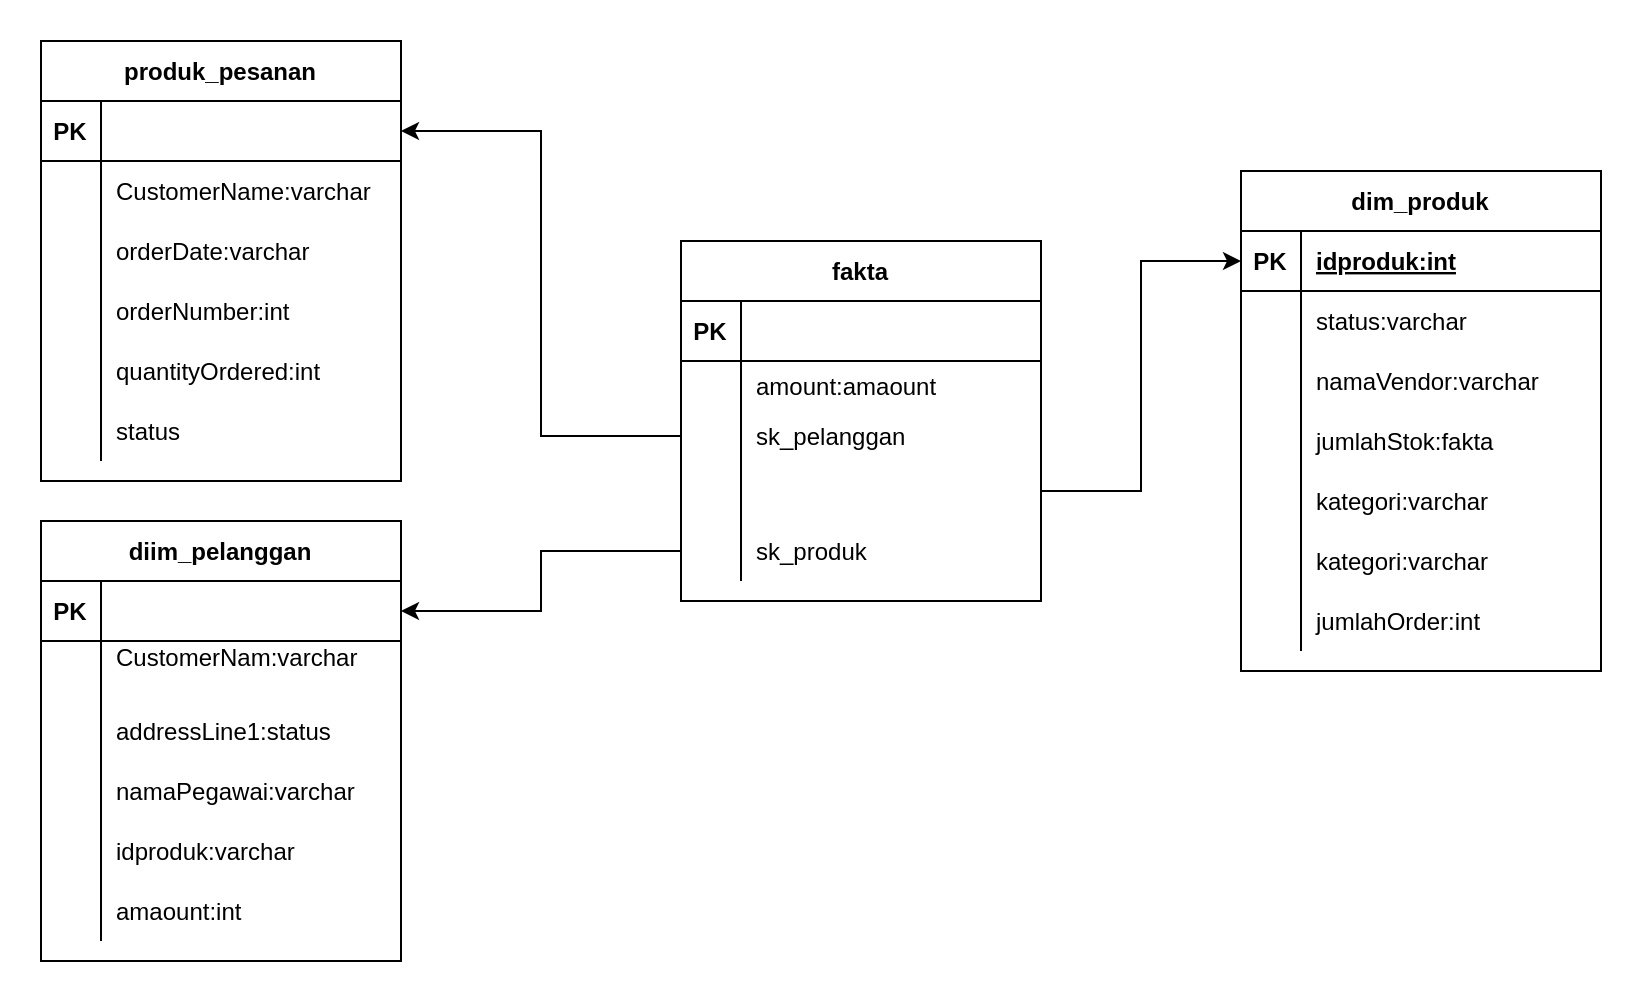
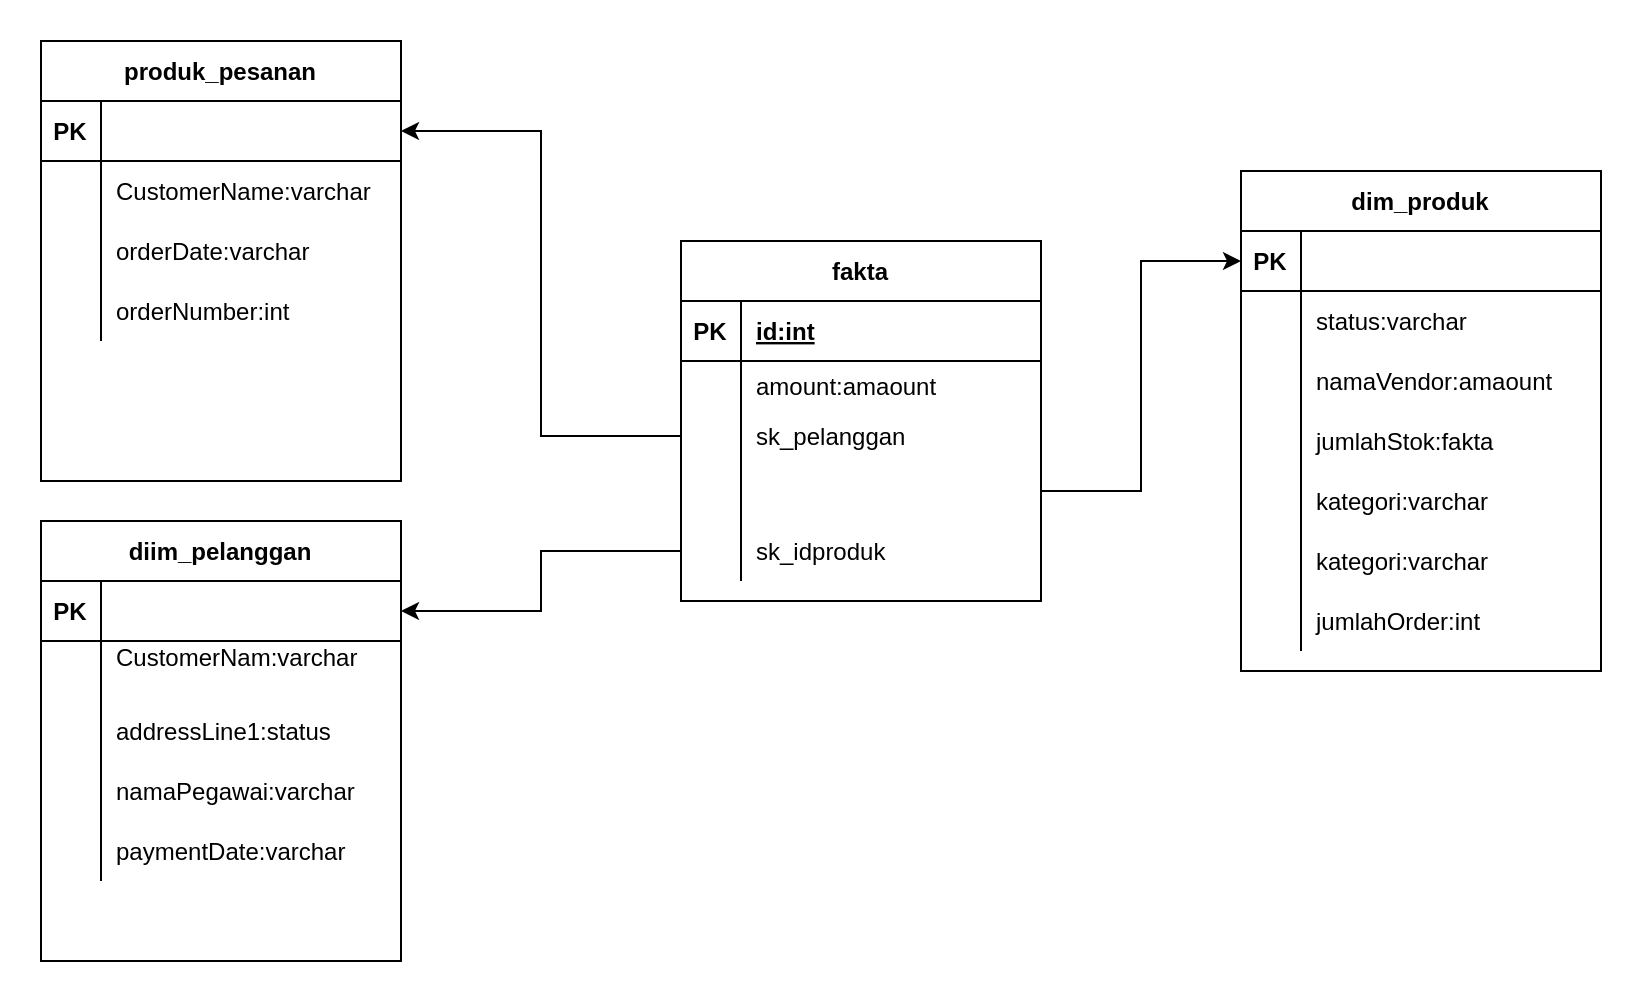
(1451, 261) -> none
none -> (891, 331)
(251, 371) -> none
(1434, 382) -> (1434, 382)
(251, 431) -> none
(816, 552) -> (827, 552)
(217, 852) -> (241, 852)
(251, 911) -> none
